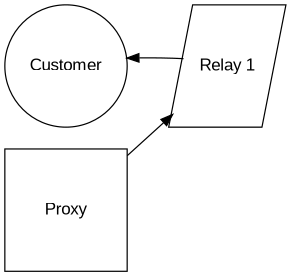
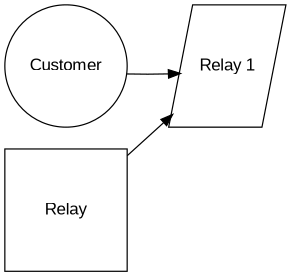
(161, 58) -> (148, 74)
(66, 210) -> (66, 210)
